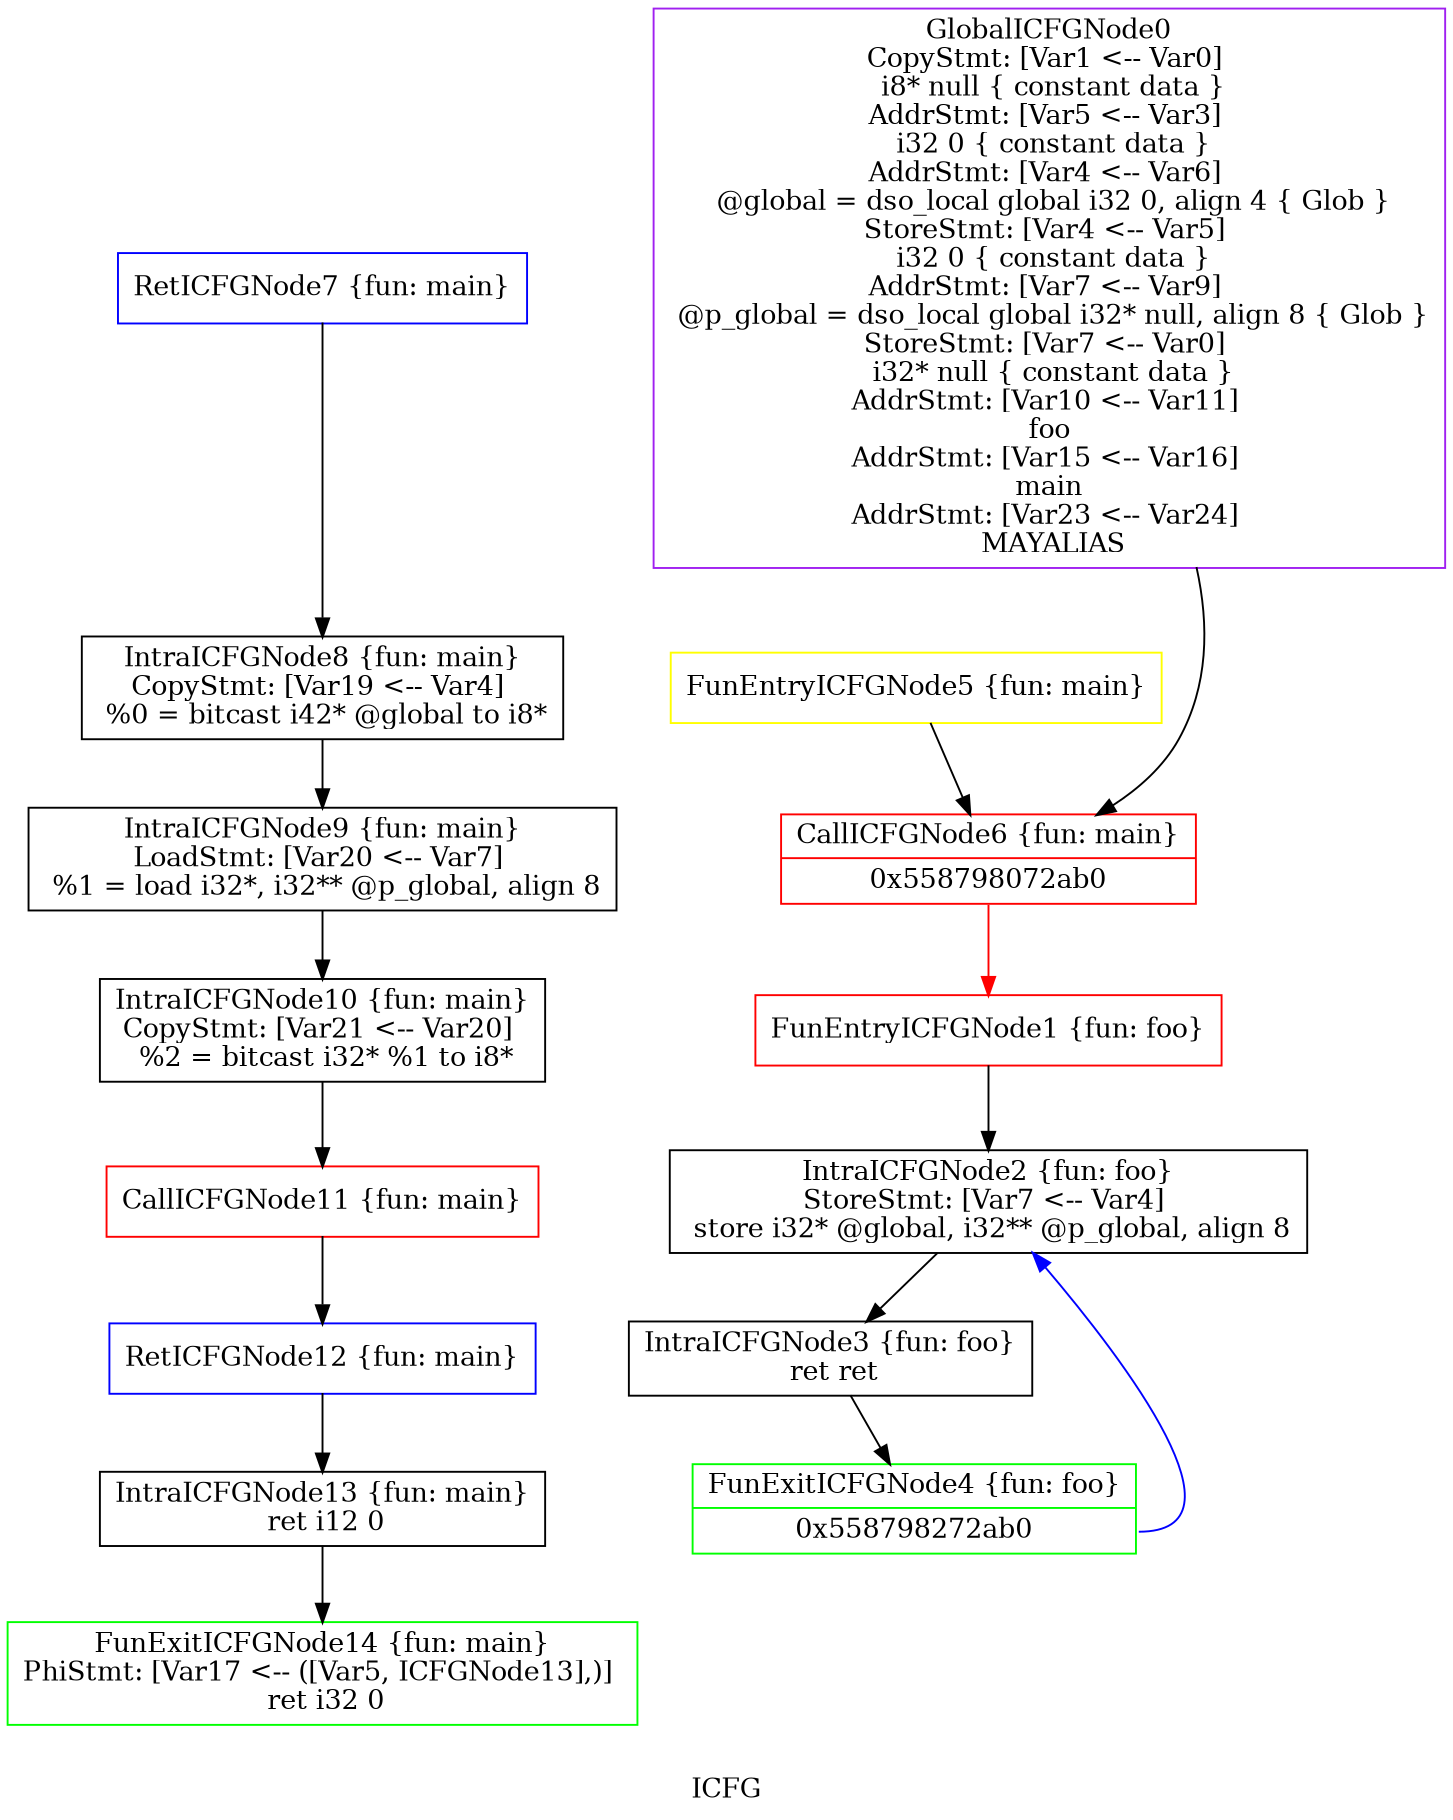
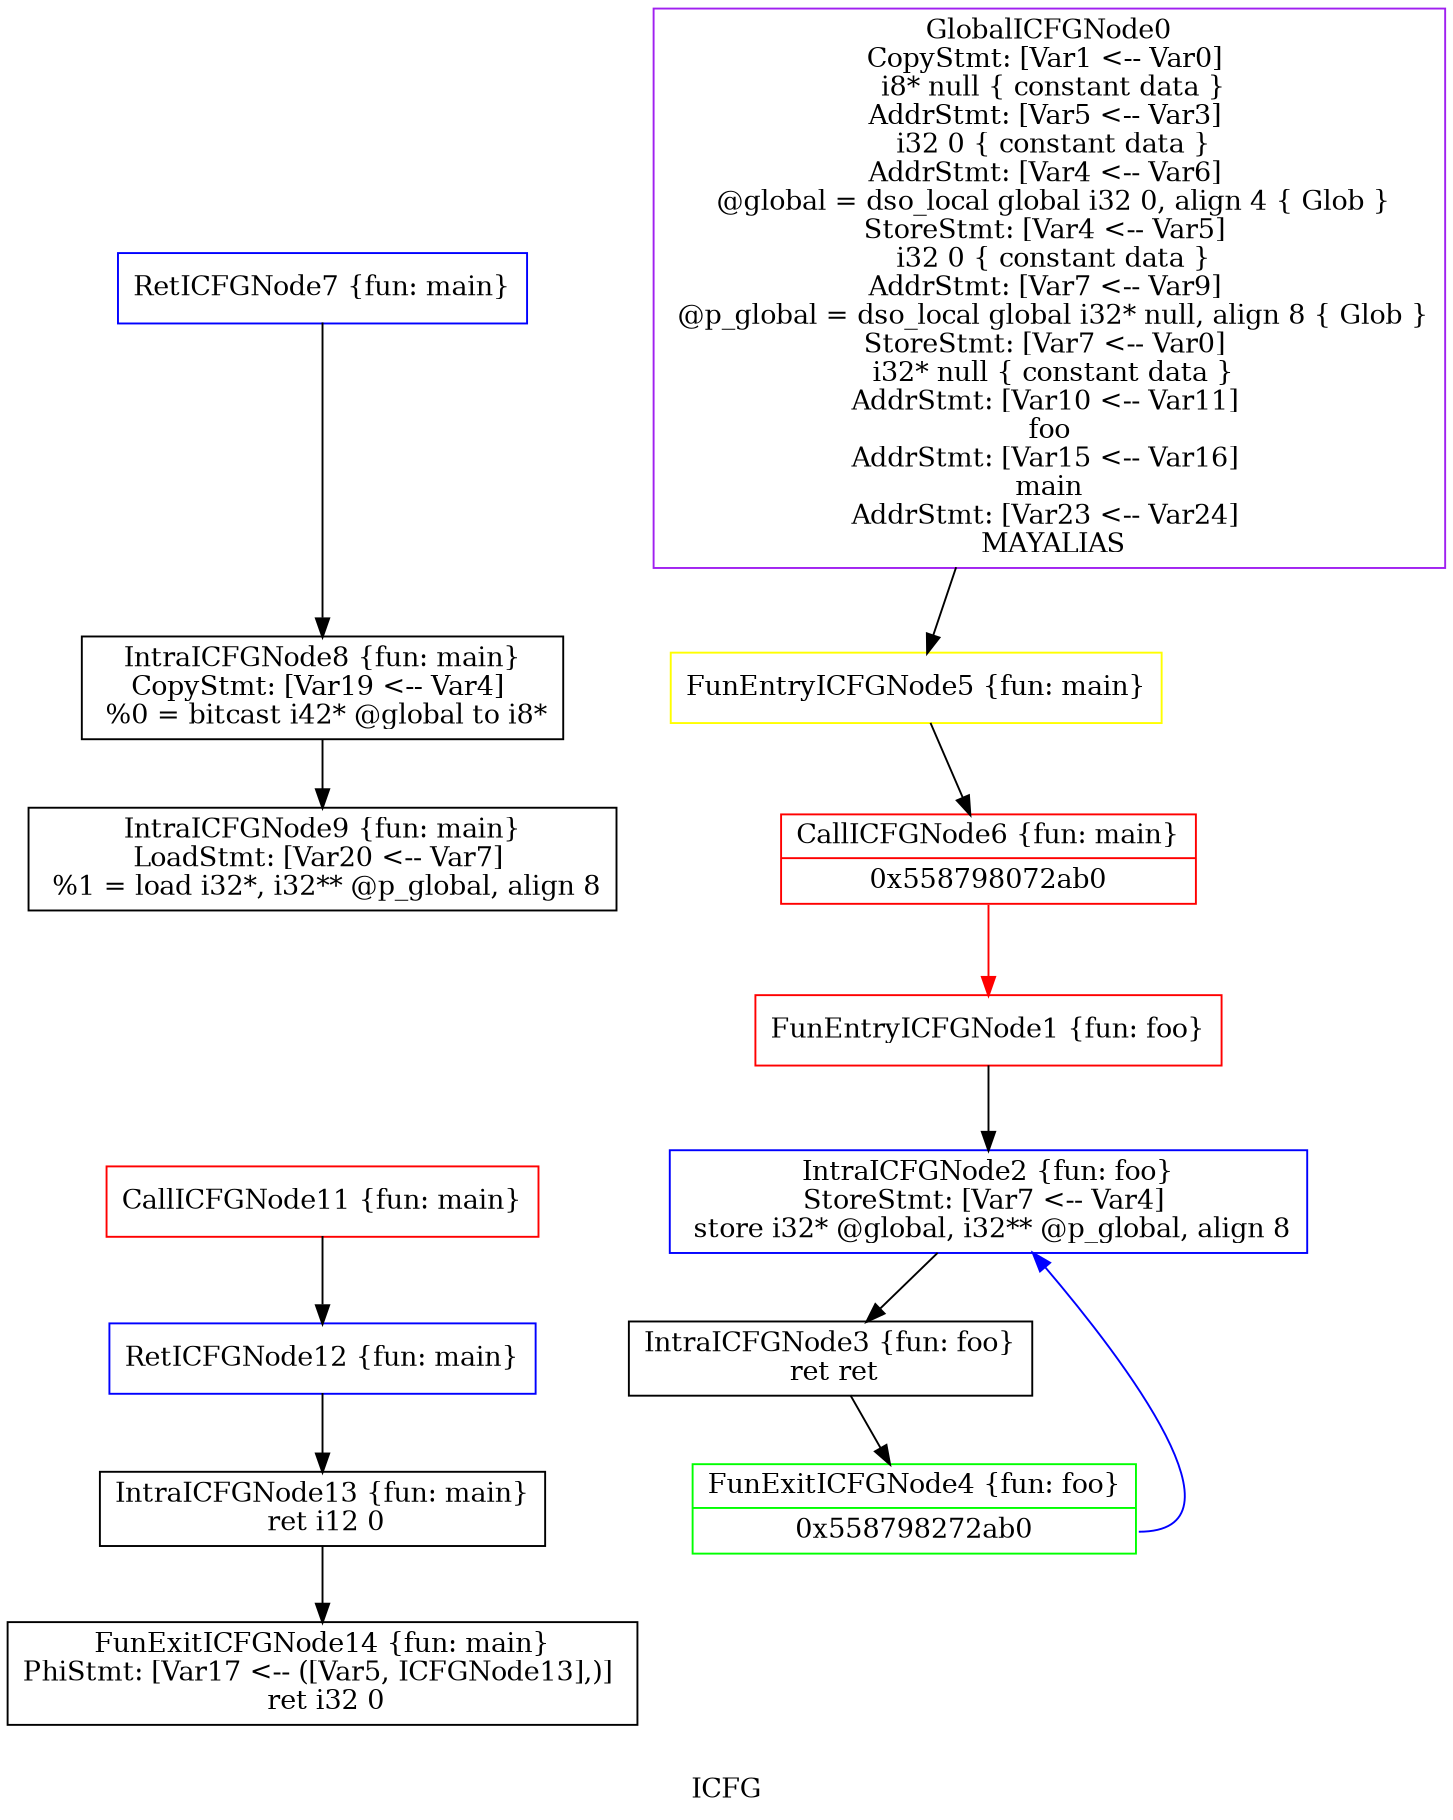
(1195, 701) -> (945, 601)
(323, 1030) -> none
(988, 1202) -> (988, 1202)
(323, 1673) -> (323, 1673)
